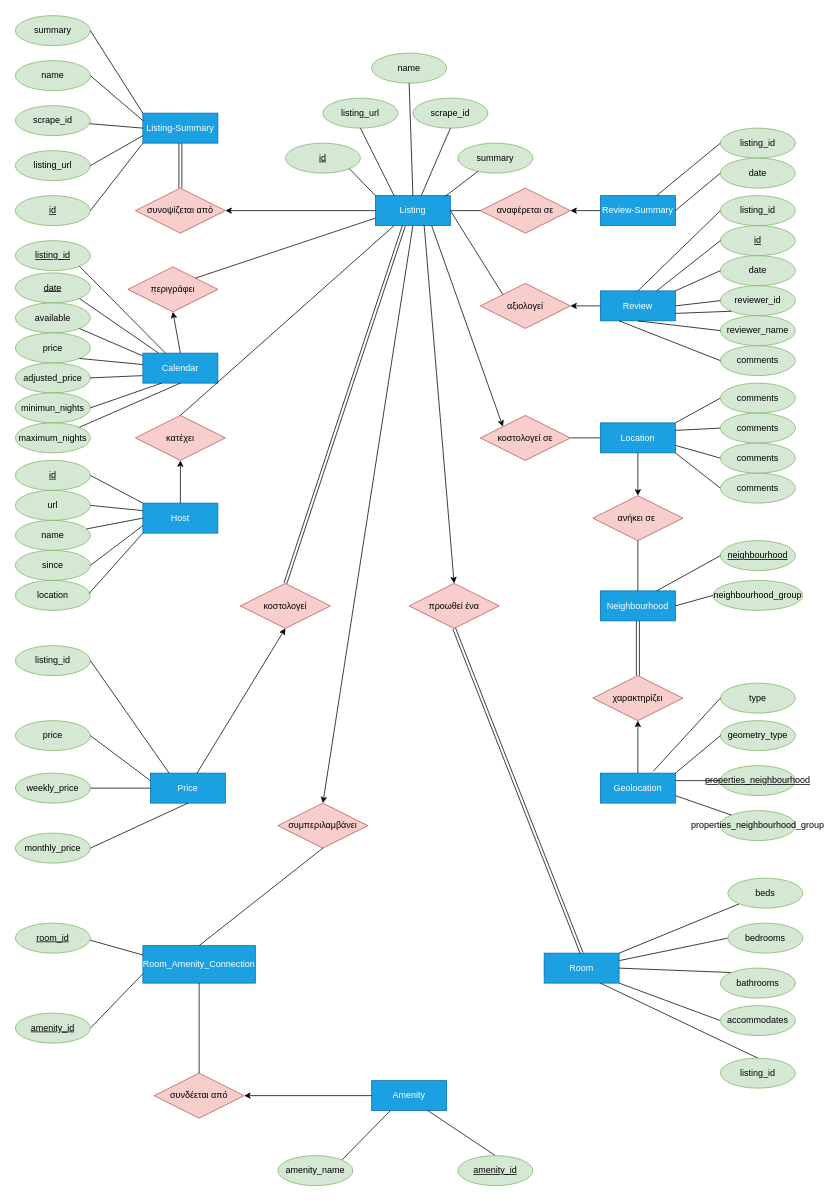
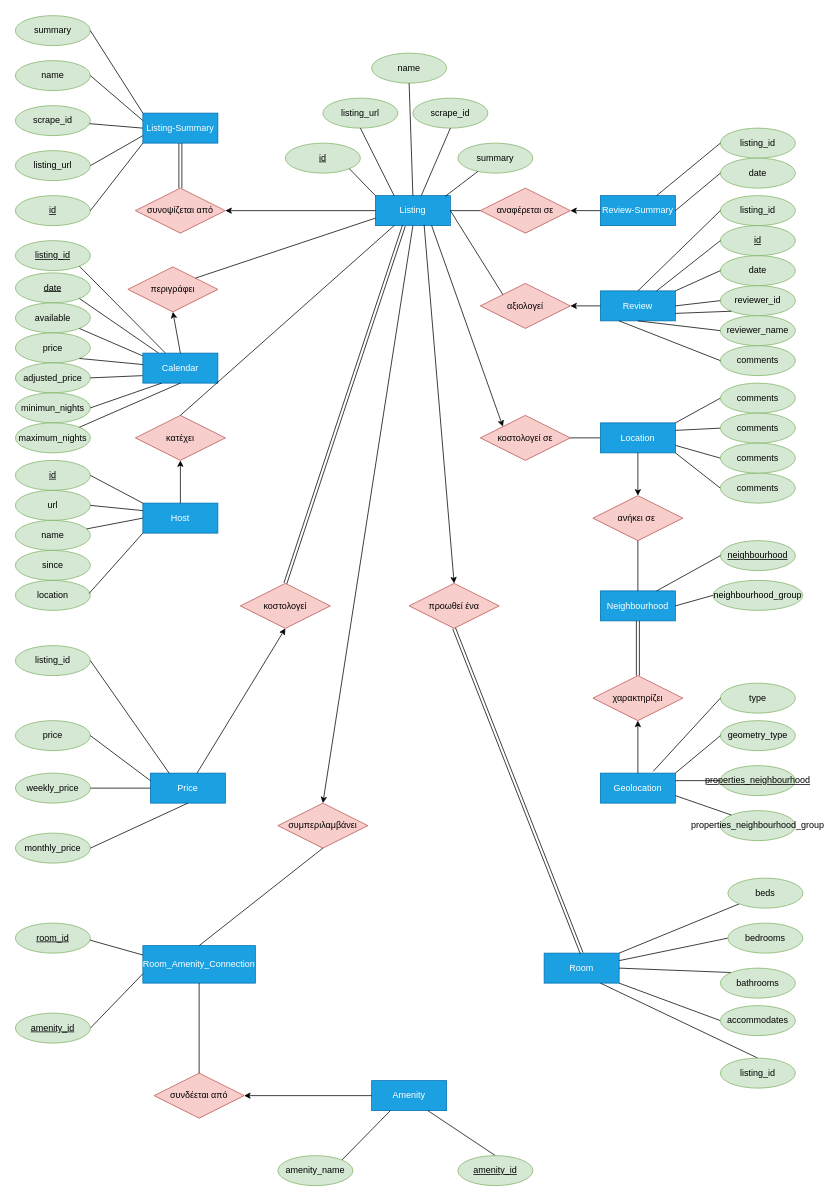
(116, 546) -> none
